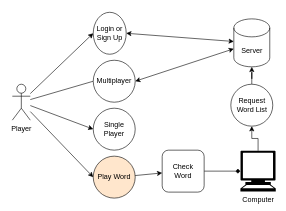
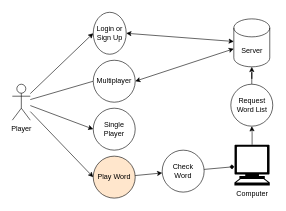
(183, 171) -> (183, 171)
(258, 171) -> (252, 165)
